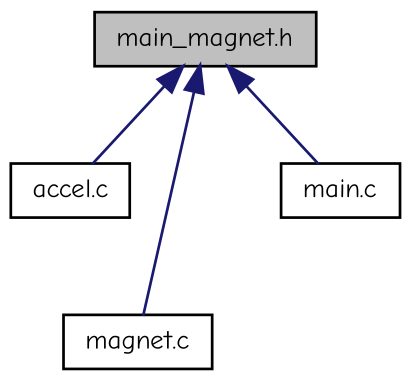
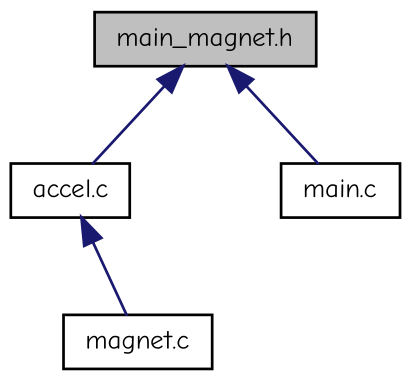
(169, 204) -> (110, 279)
